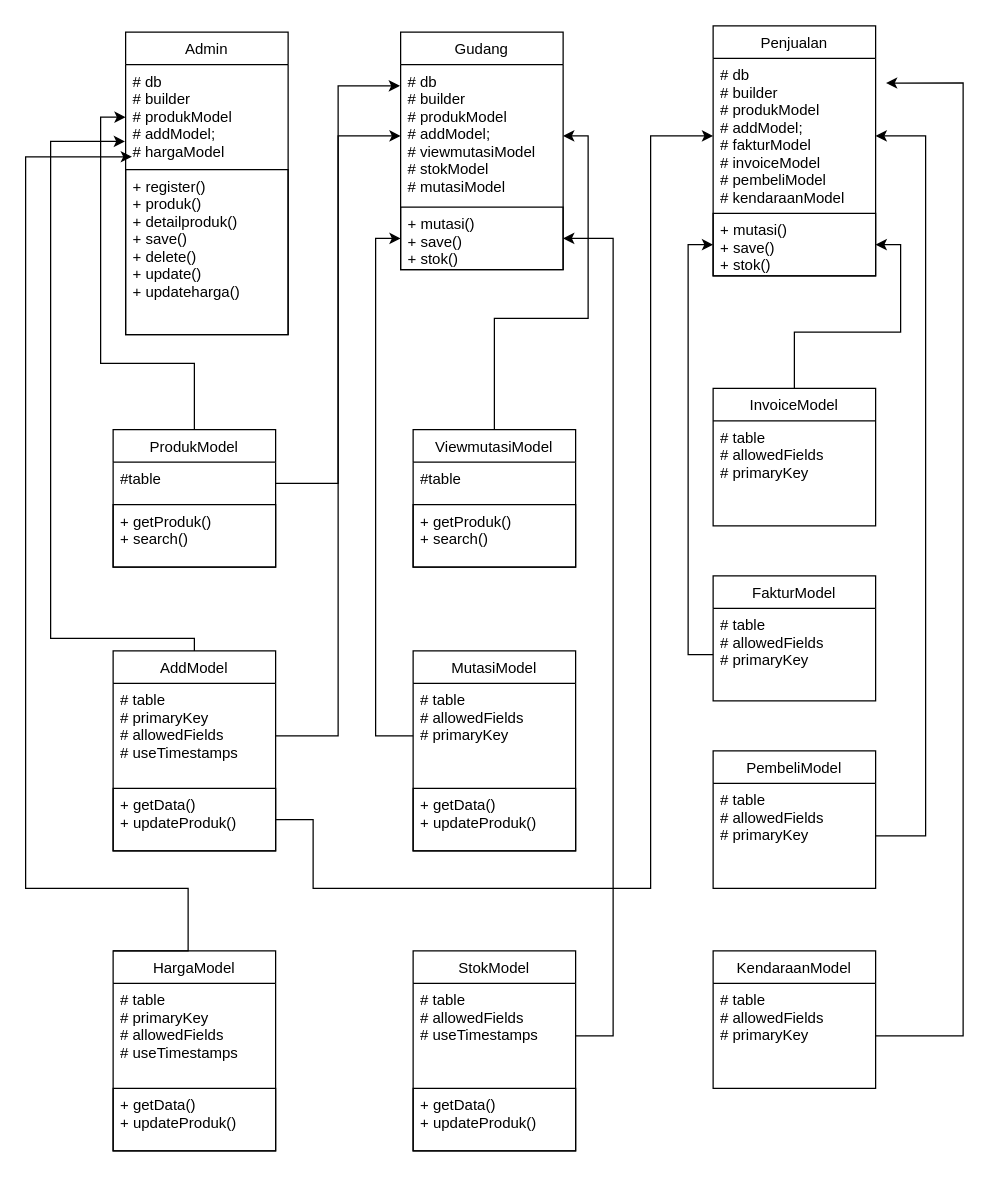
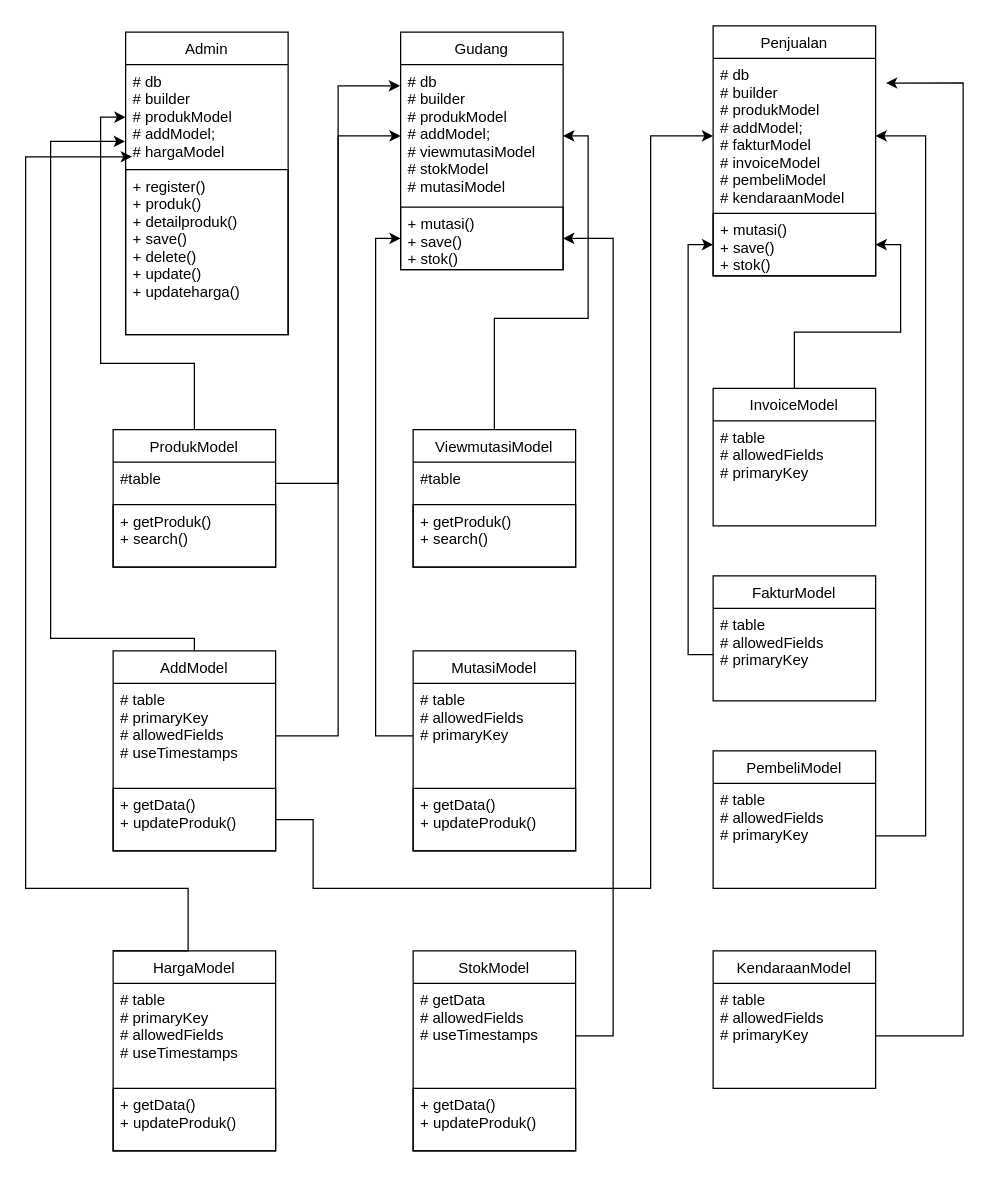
(446, 1000) -> (456, 1000)
